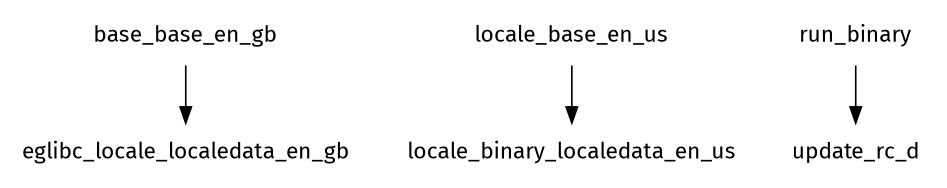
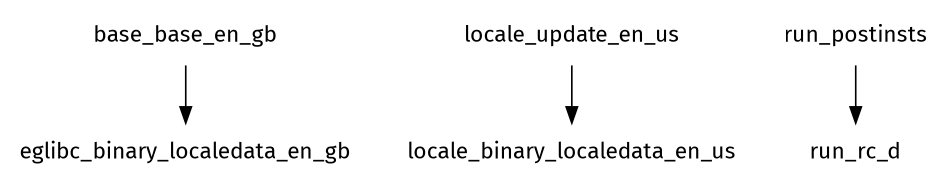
(572, 36) -> (572, 36)
(856, 36) -> (856, 36)
(186, 152) -> (186, 152)
(856, 152) -> (856, 152)
